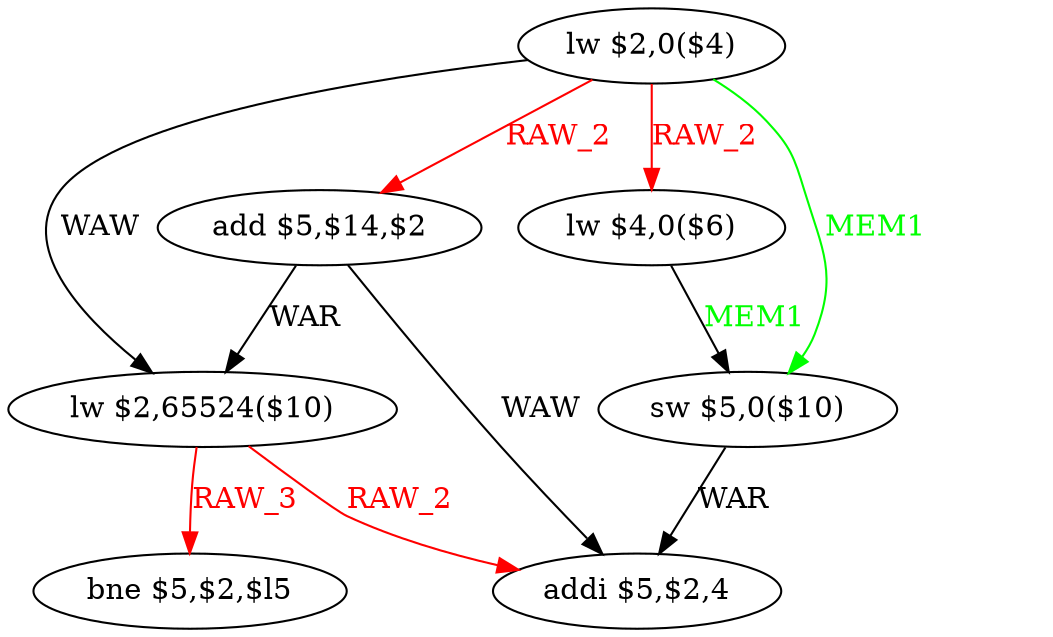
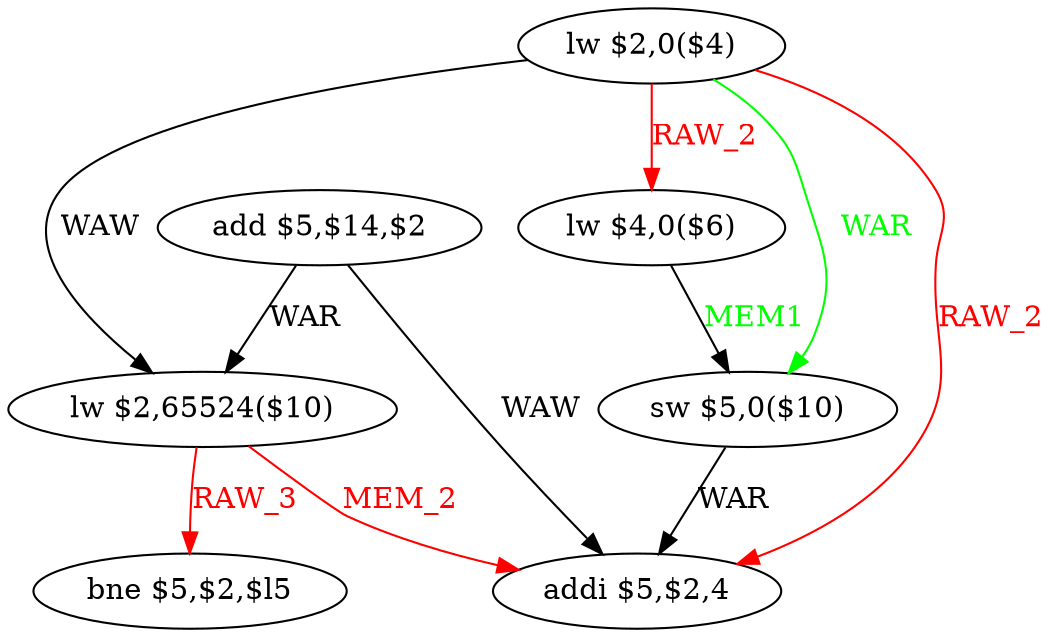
(496, 131) -> (936, 307)
(876, 228) -> (876, 228)
(400, 500) -> (400, 500)
